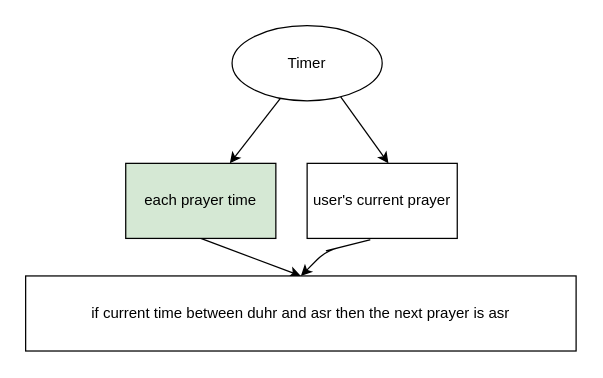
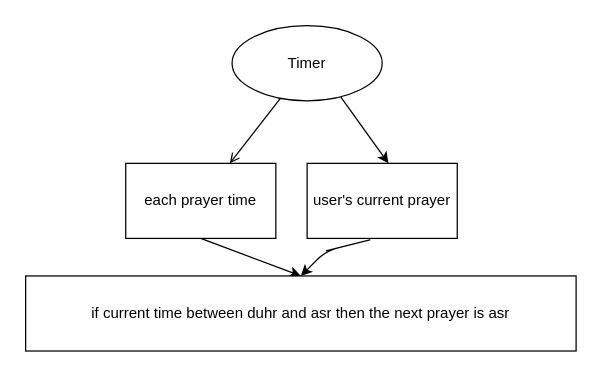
(236, 155) -> (234, 157)
(201, 201) -> (201, 201)
